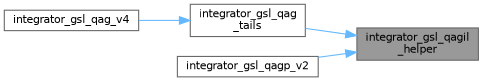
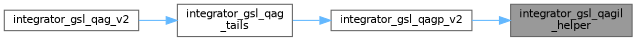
(71, 20) -> (71, 20)
(326, 31) -> (306, 20)
